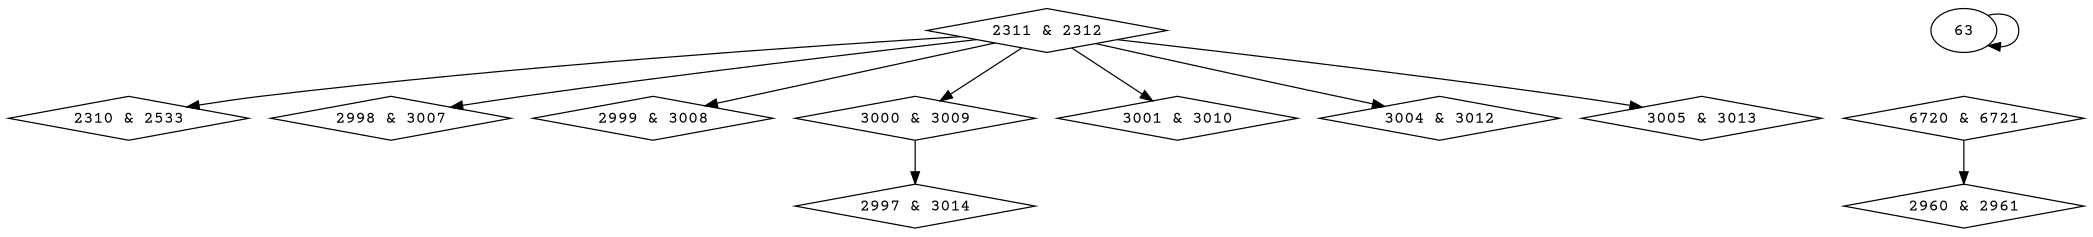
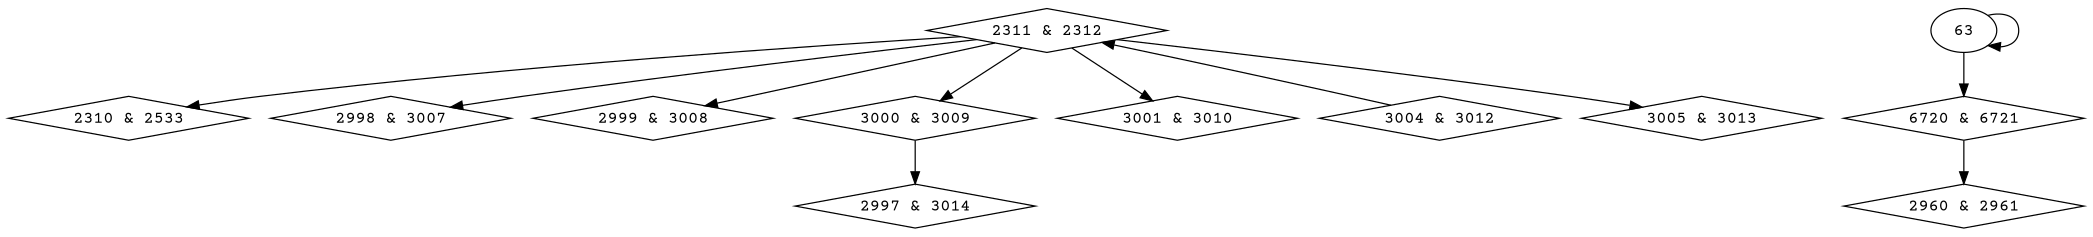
none -> (1964, 68)
(1234, 74) -> (1253, 75)
